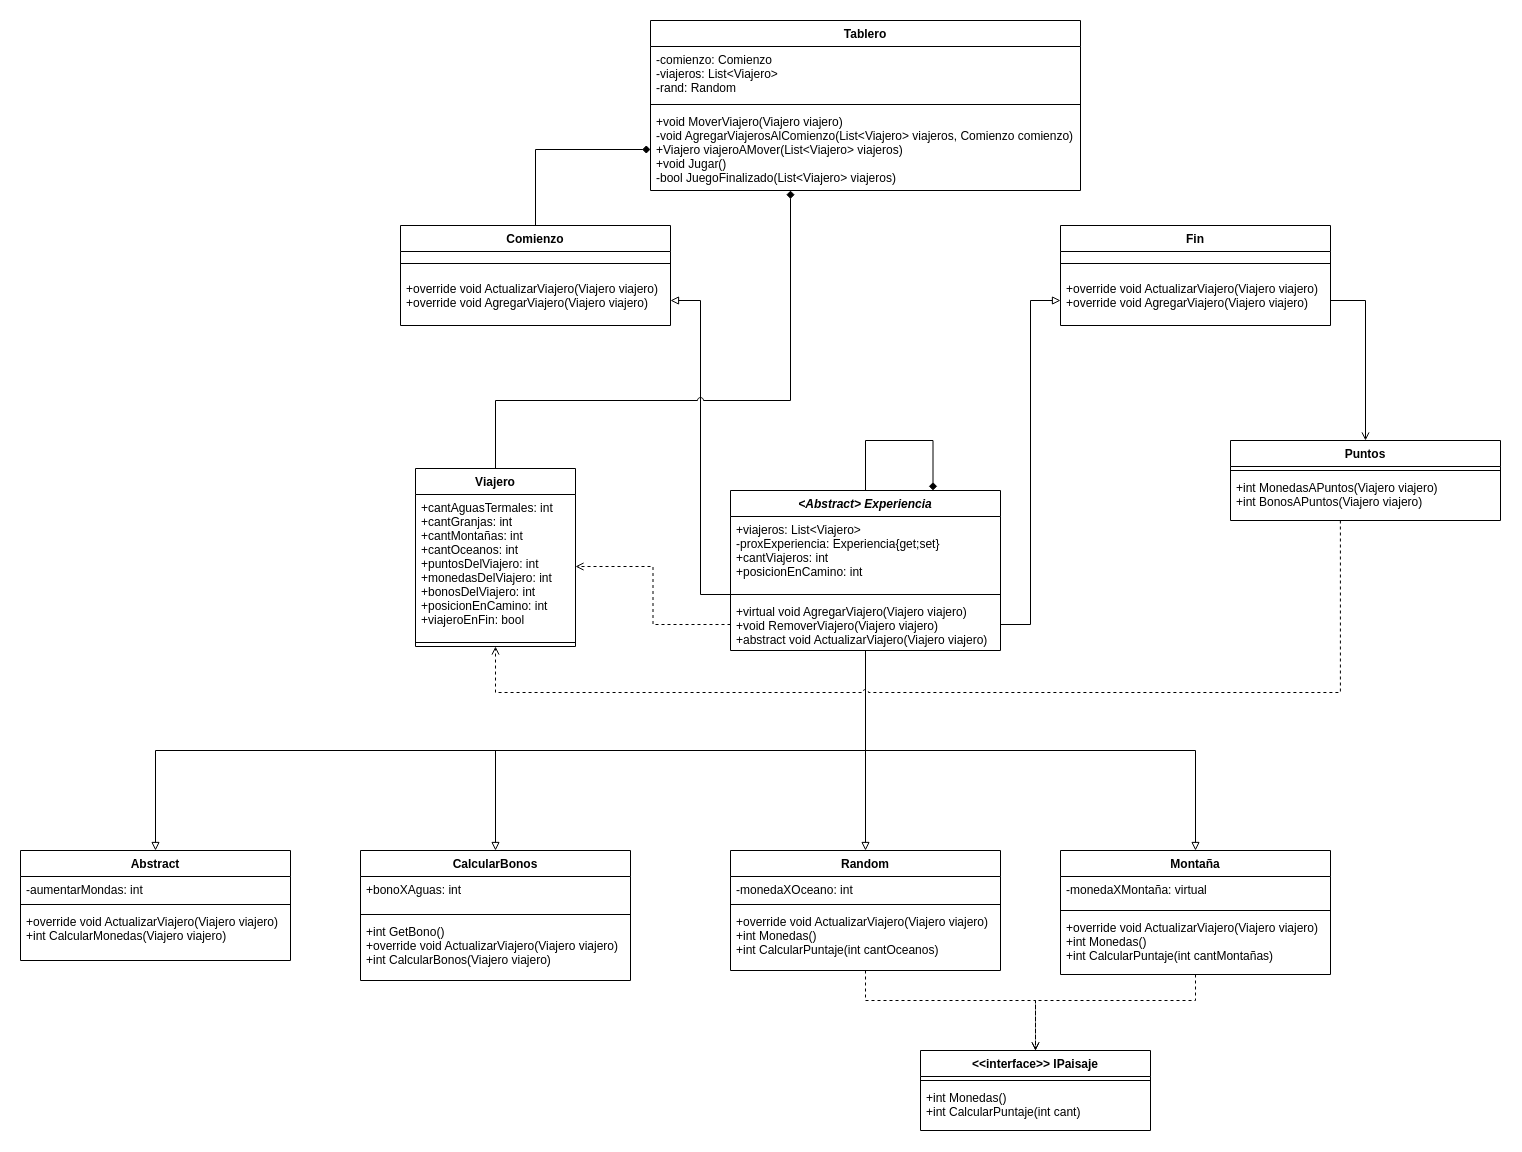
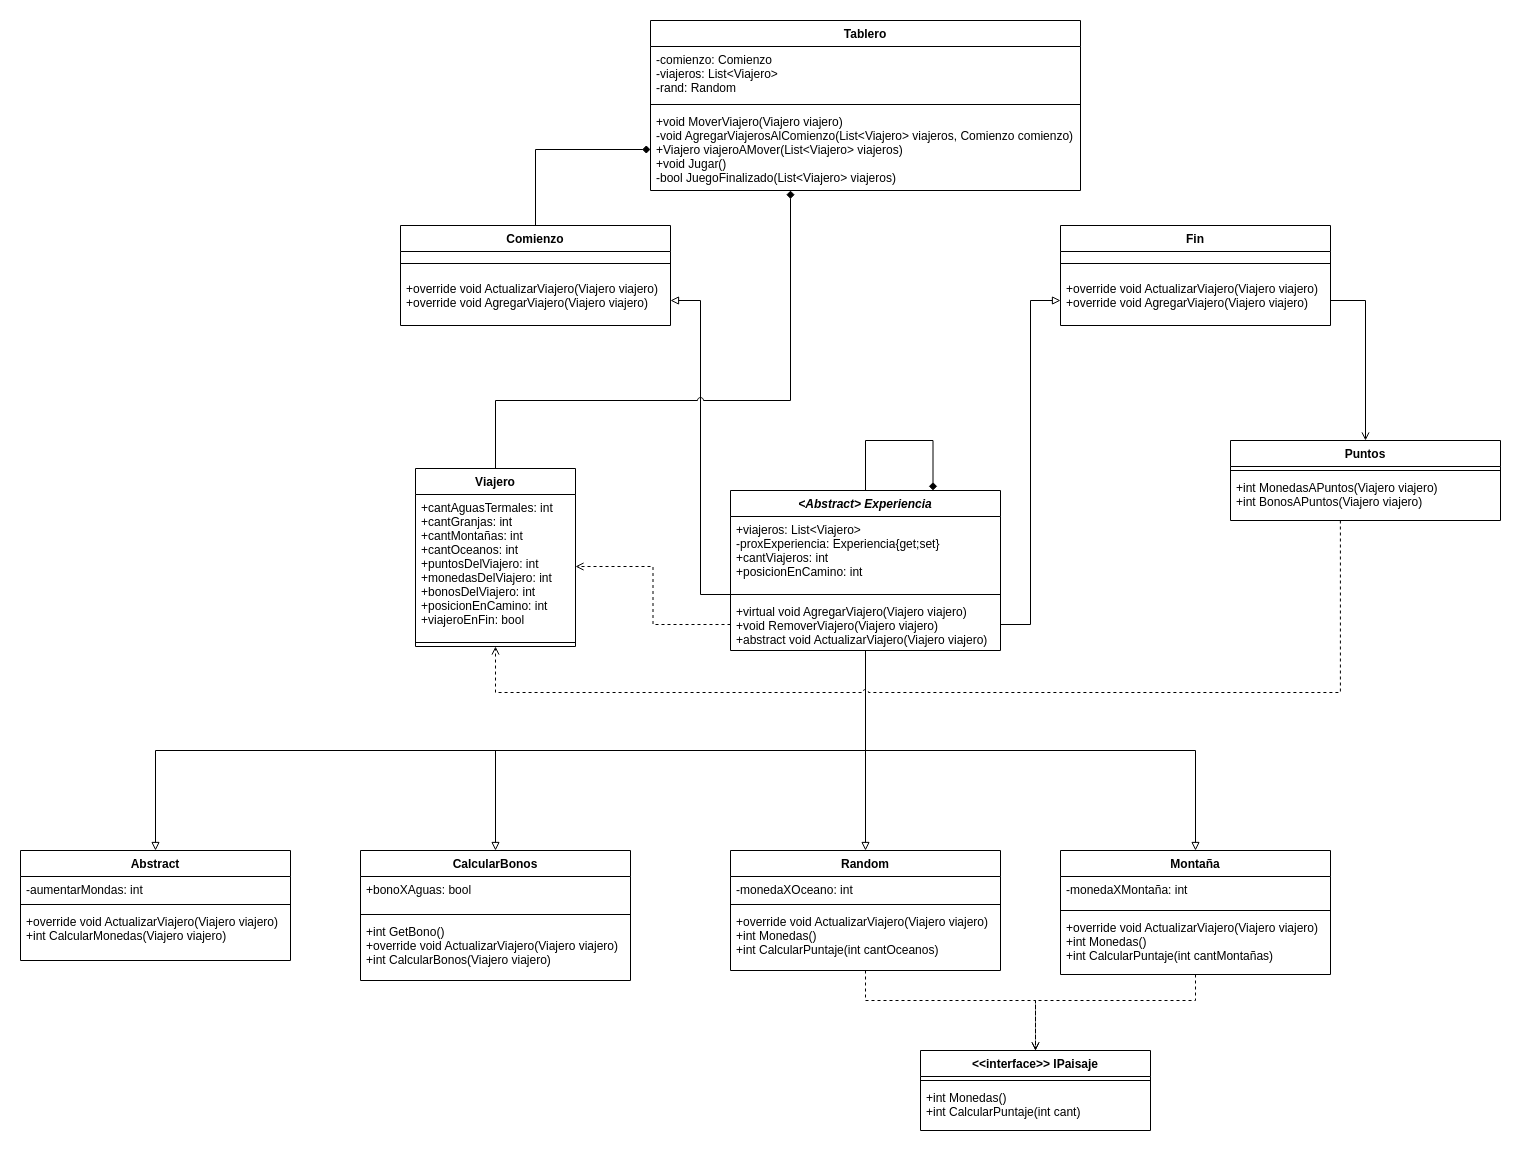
(415, 890) -> (418, 890)
(1140, 890) -> (1129, 890)
